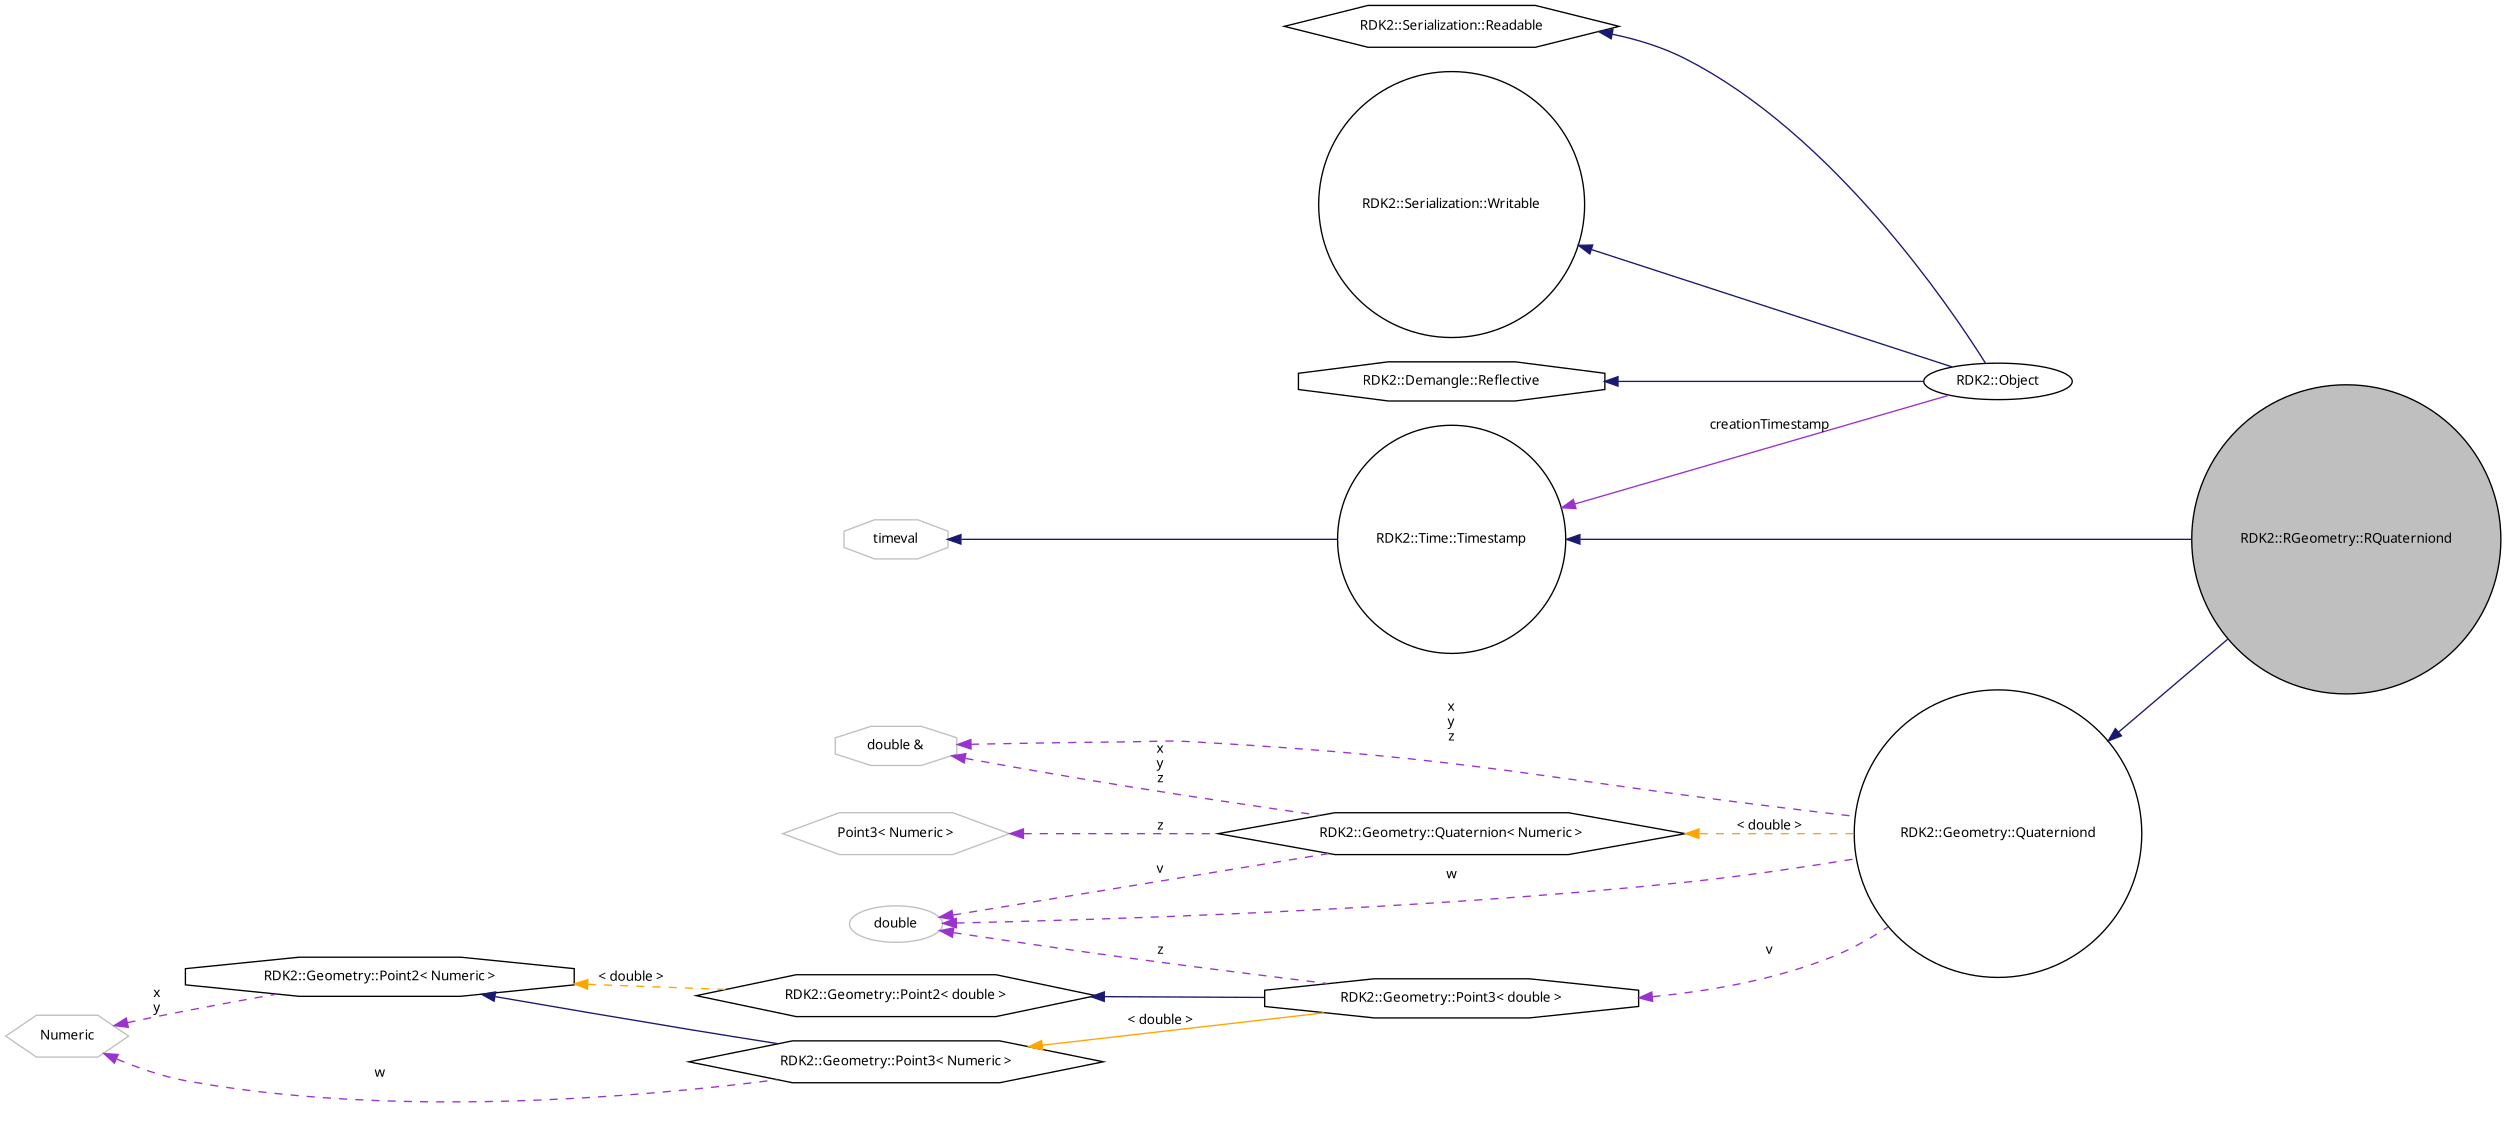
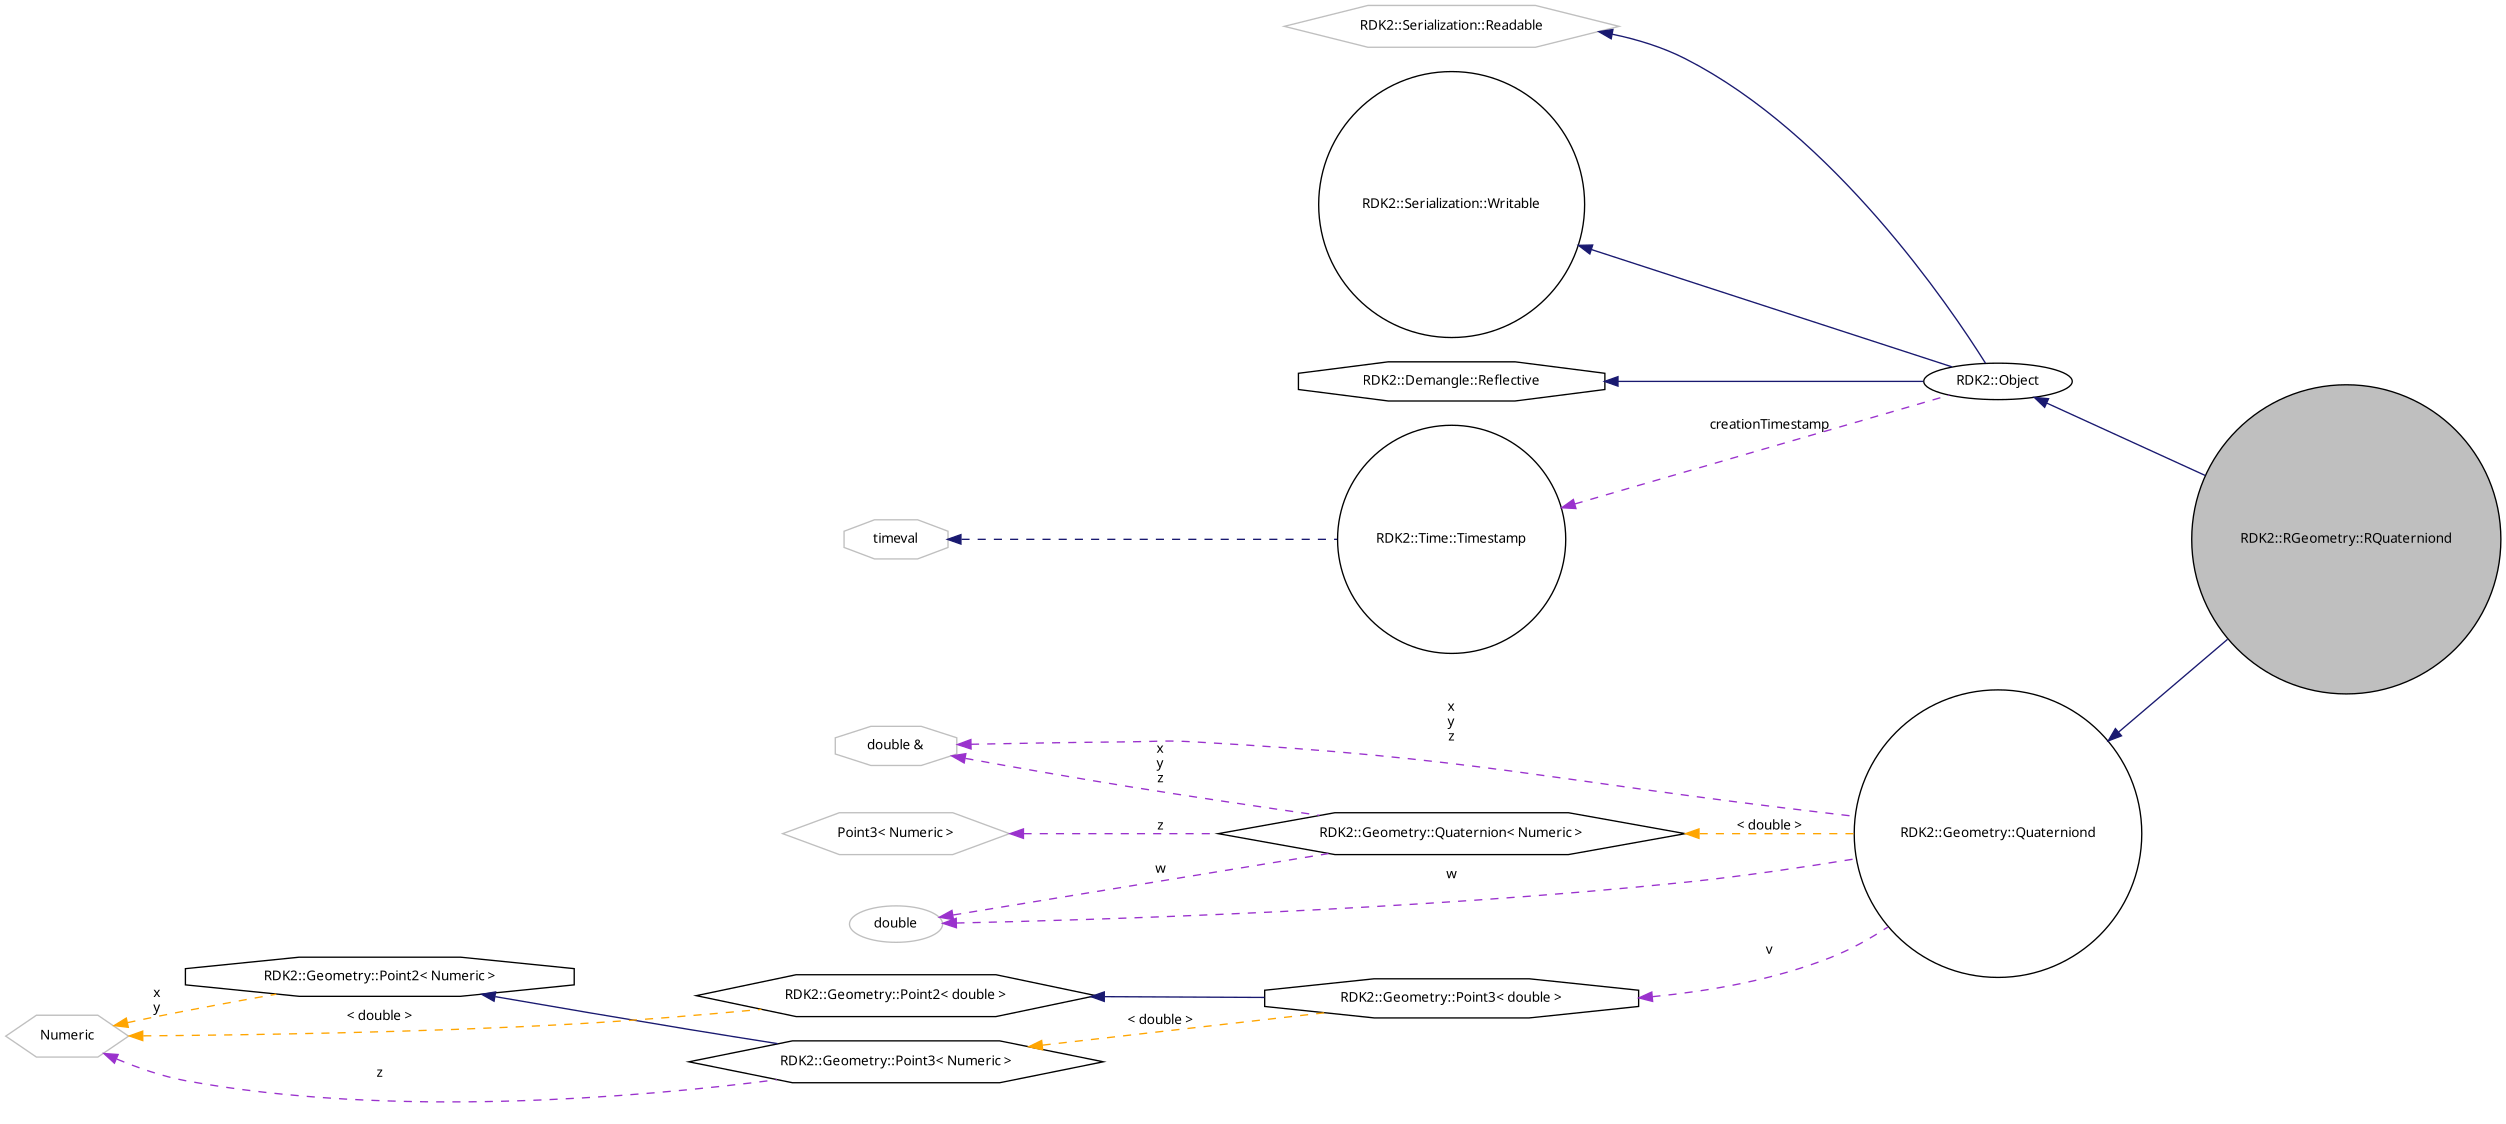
(1452, 26) -> (1452, 26)
(1762, 450) -> (1762, 450)
(1149, 539) -> (1149, 539)
(1886, 539) -> (2126, 439)
(1161, 869) -> (1161, 869)
(1140, 960) -> none
(657, 987) -> (453, 1029)
(202, 1008) -> (202, 1008)
(1183, 1029) -> (1183, 1029)
(380, 1073) -> (380, 1073)
